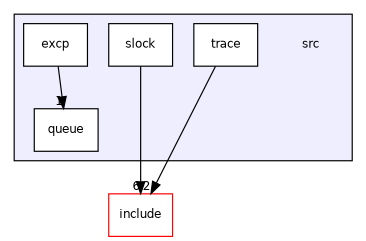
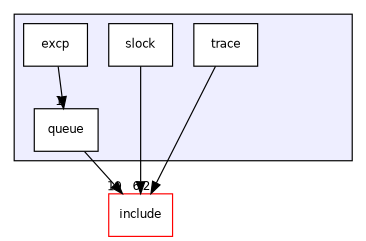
(311, 45) -> none
none -> (100, 168)
